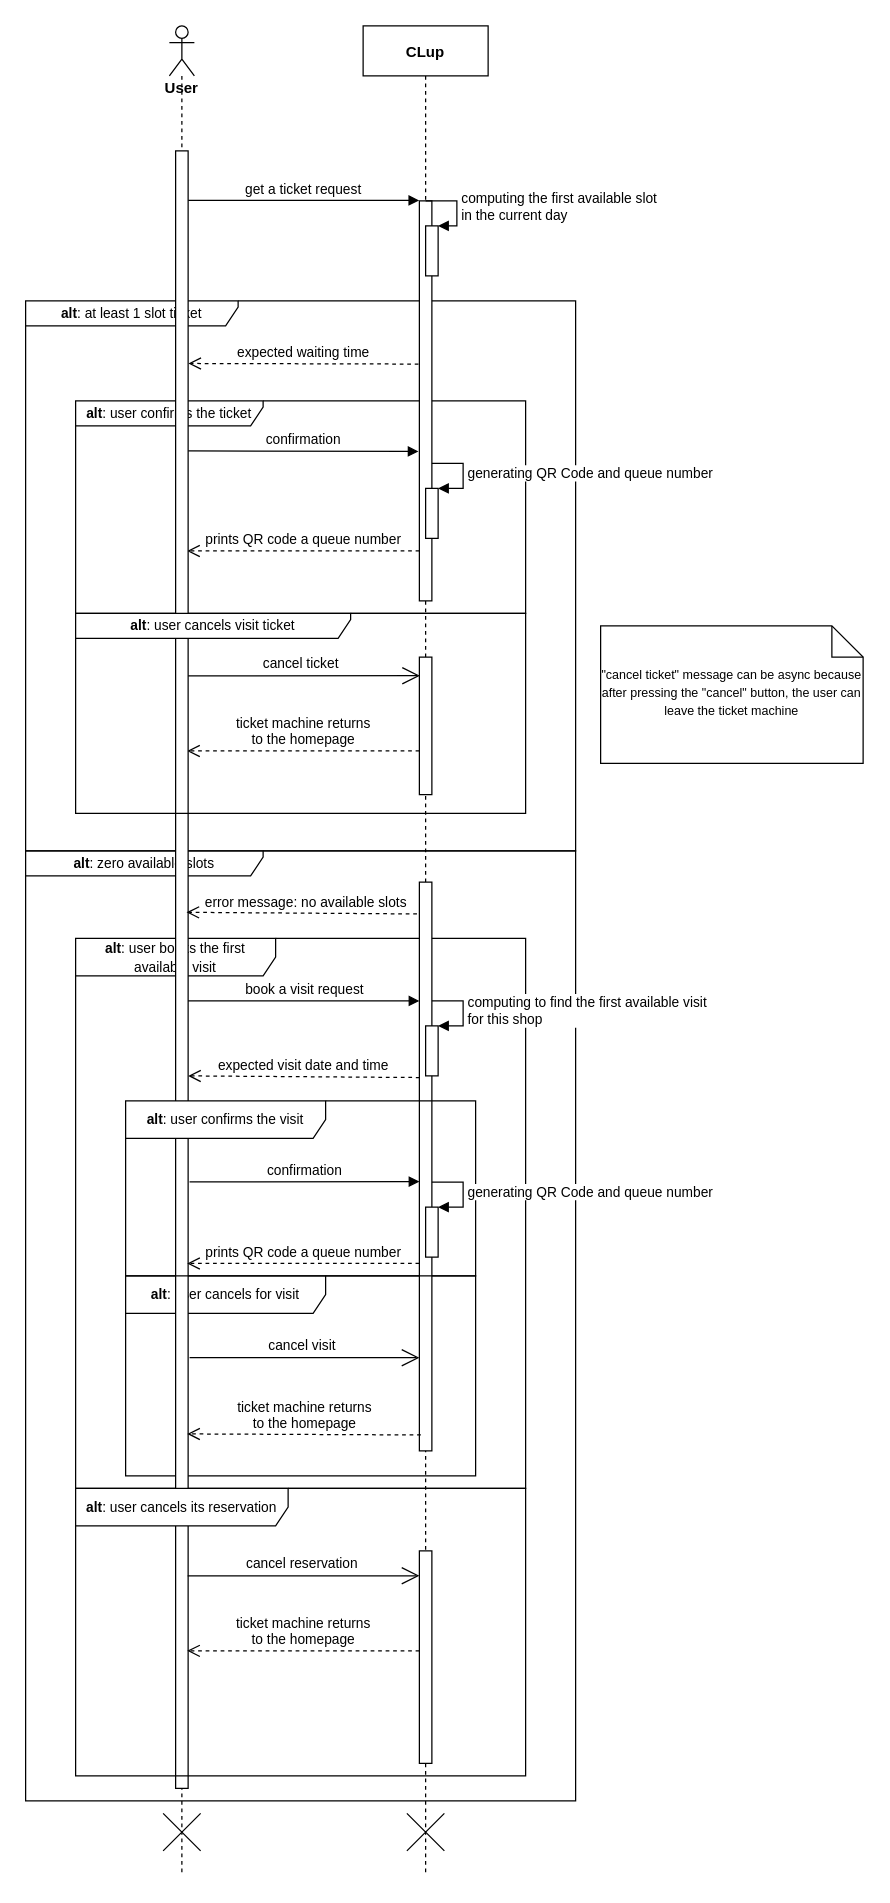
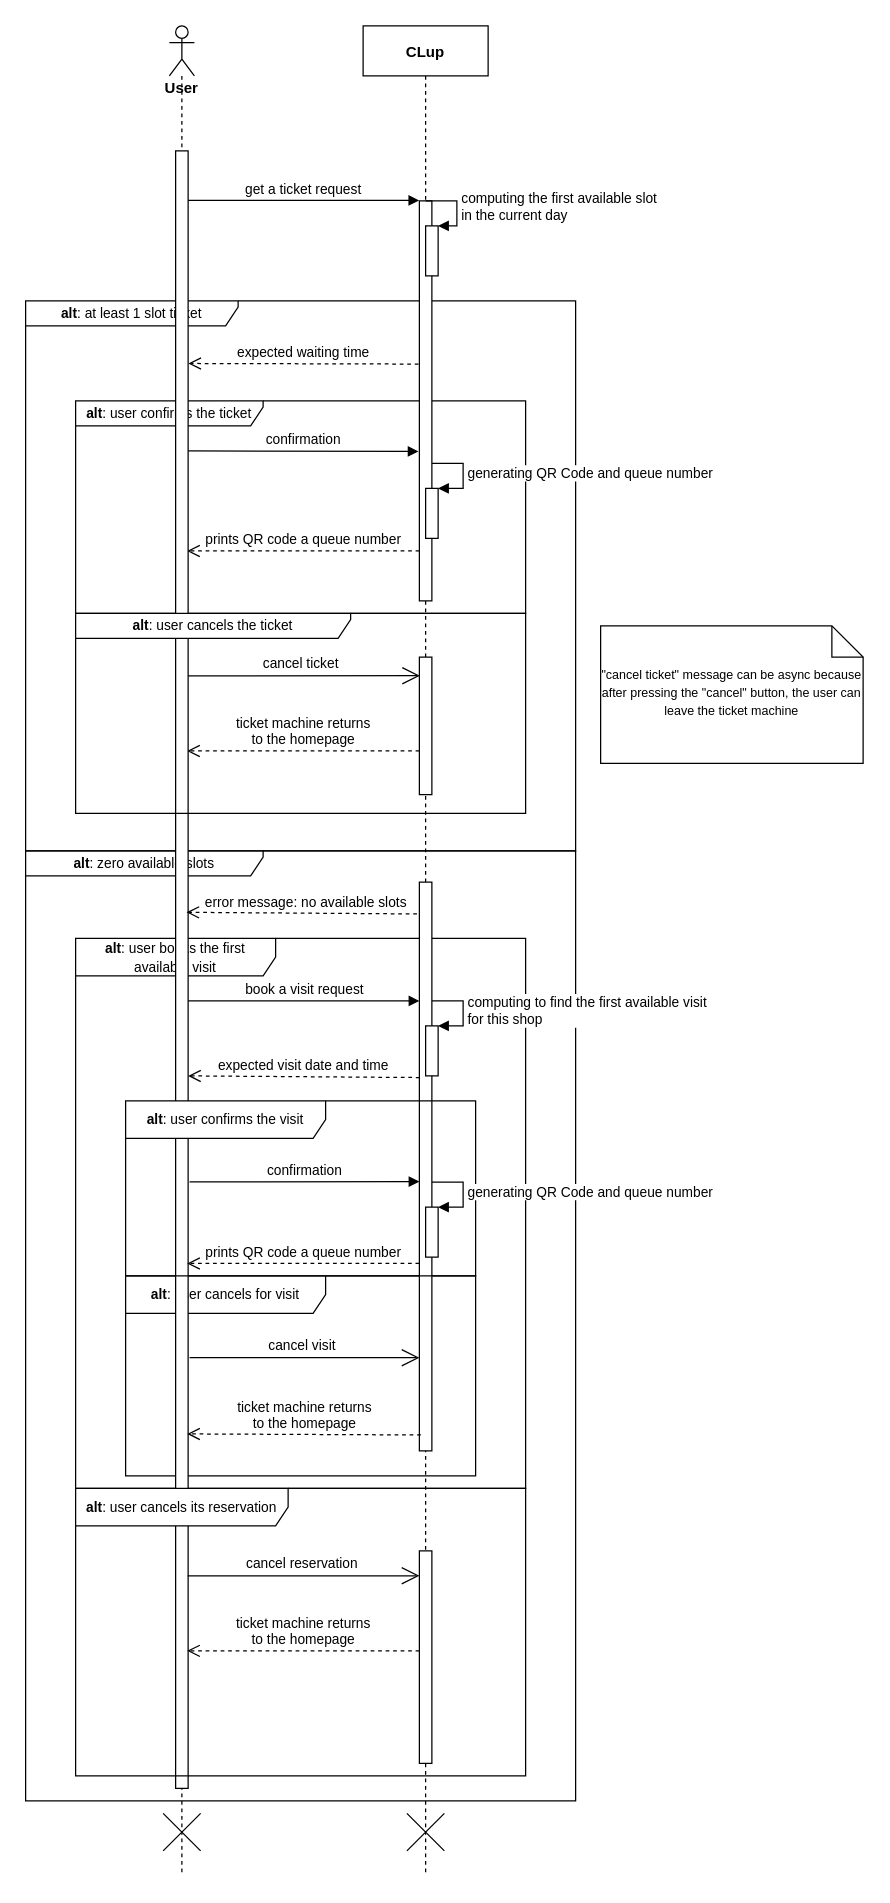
(213, 626) -> (213, 626)
